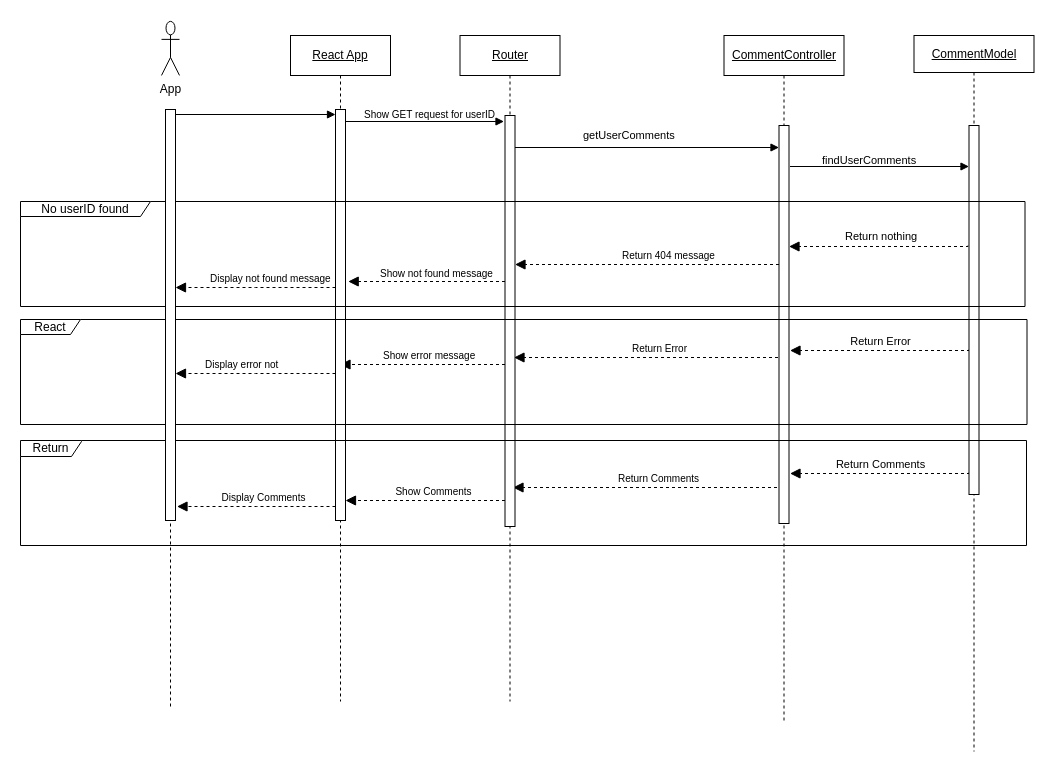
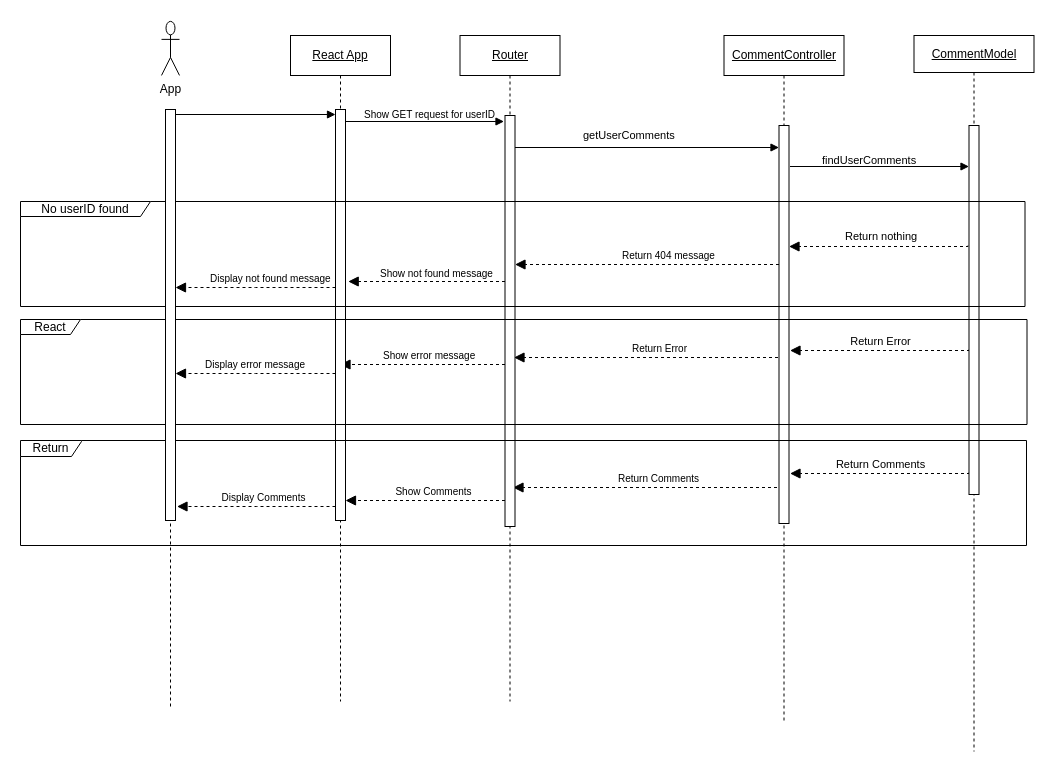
(256, 365) -> (265, 372)
